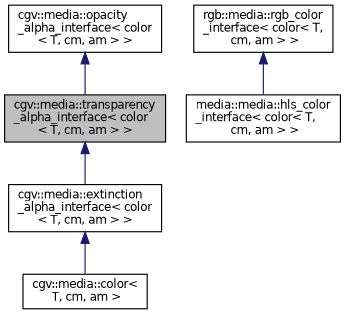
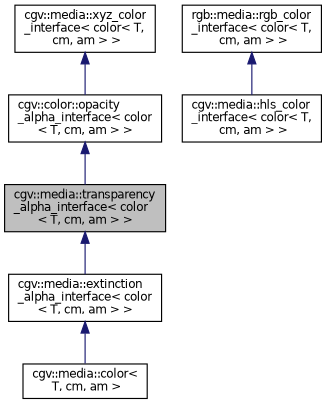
none -> (85, 29)
(85, 29) -> (85, 118)
(263, 118) -> (252, 118)
